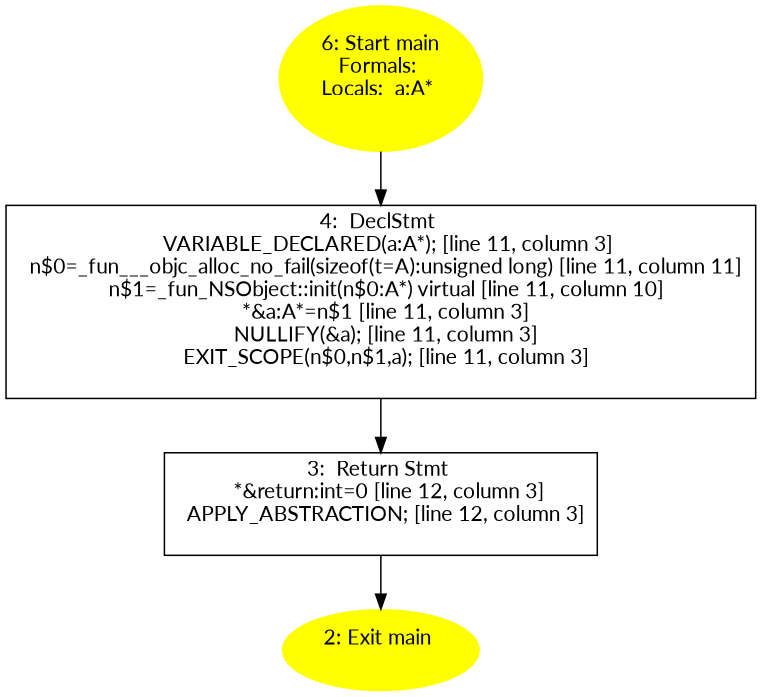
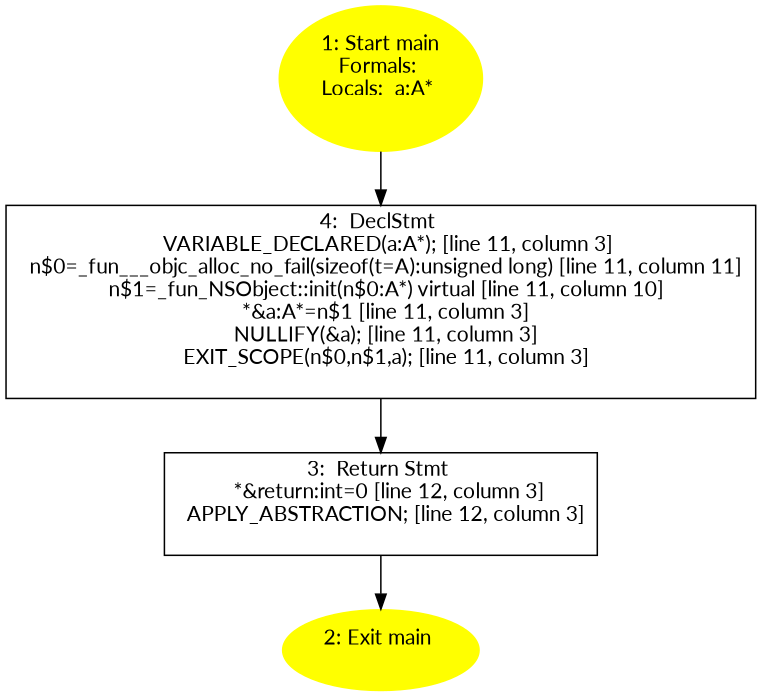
(381, 79) -> (381, 79)
